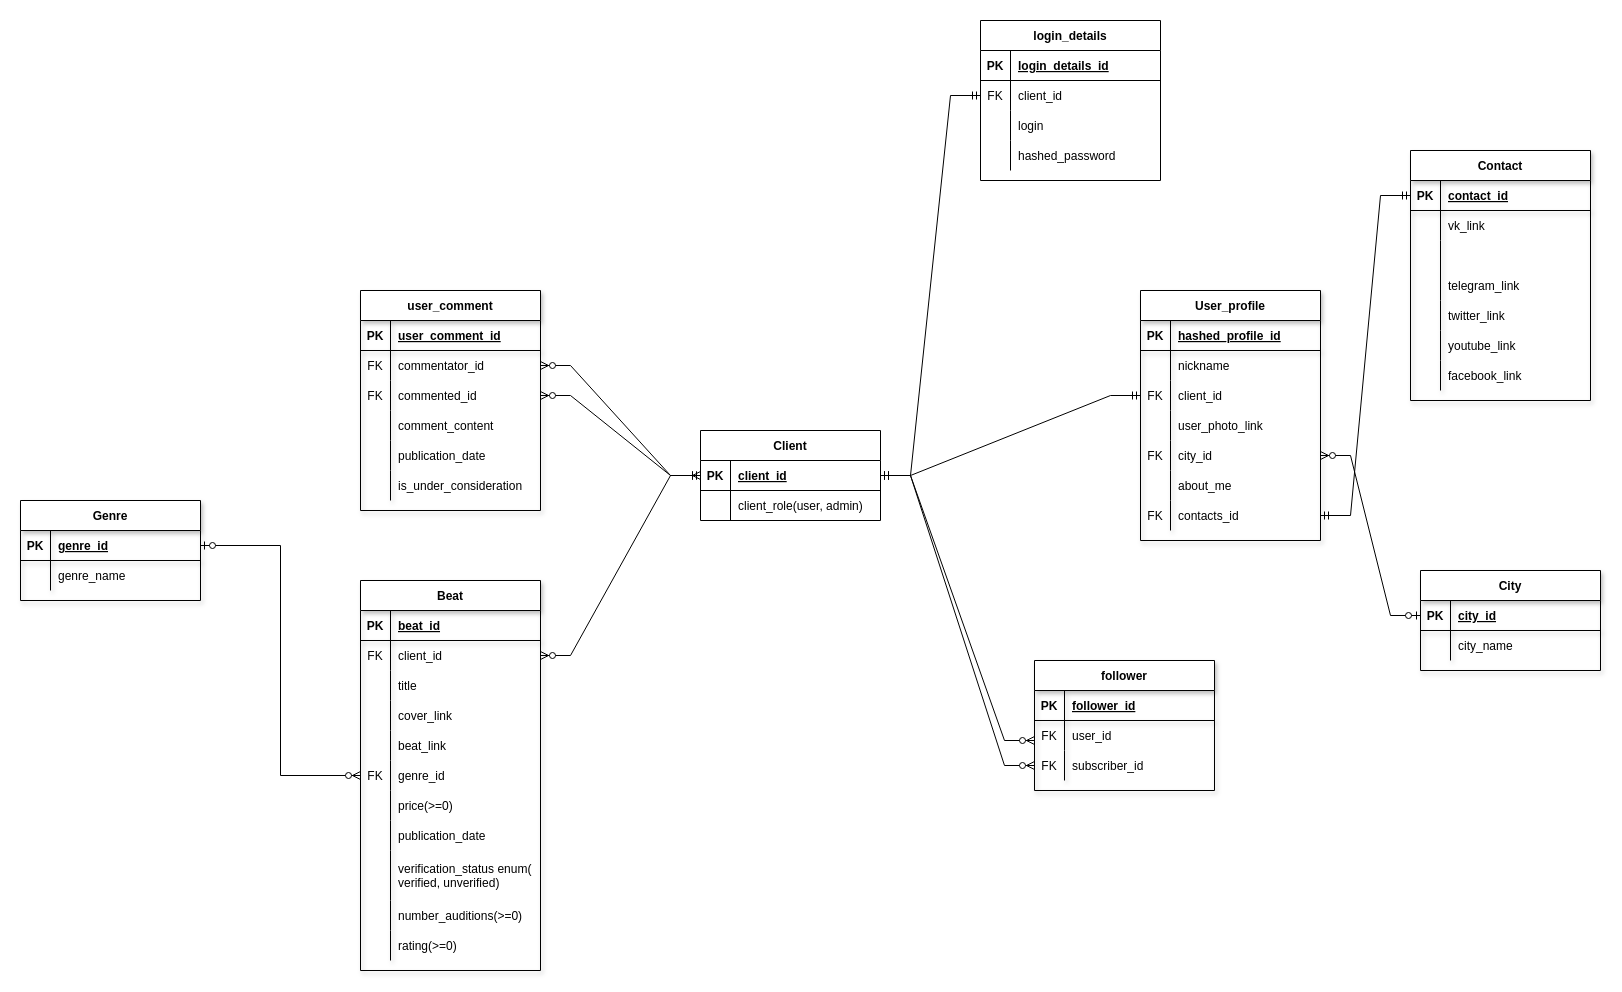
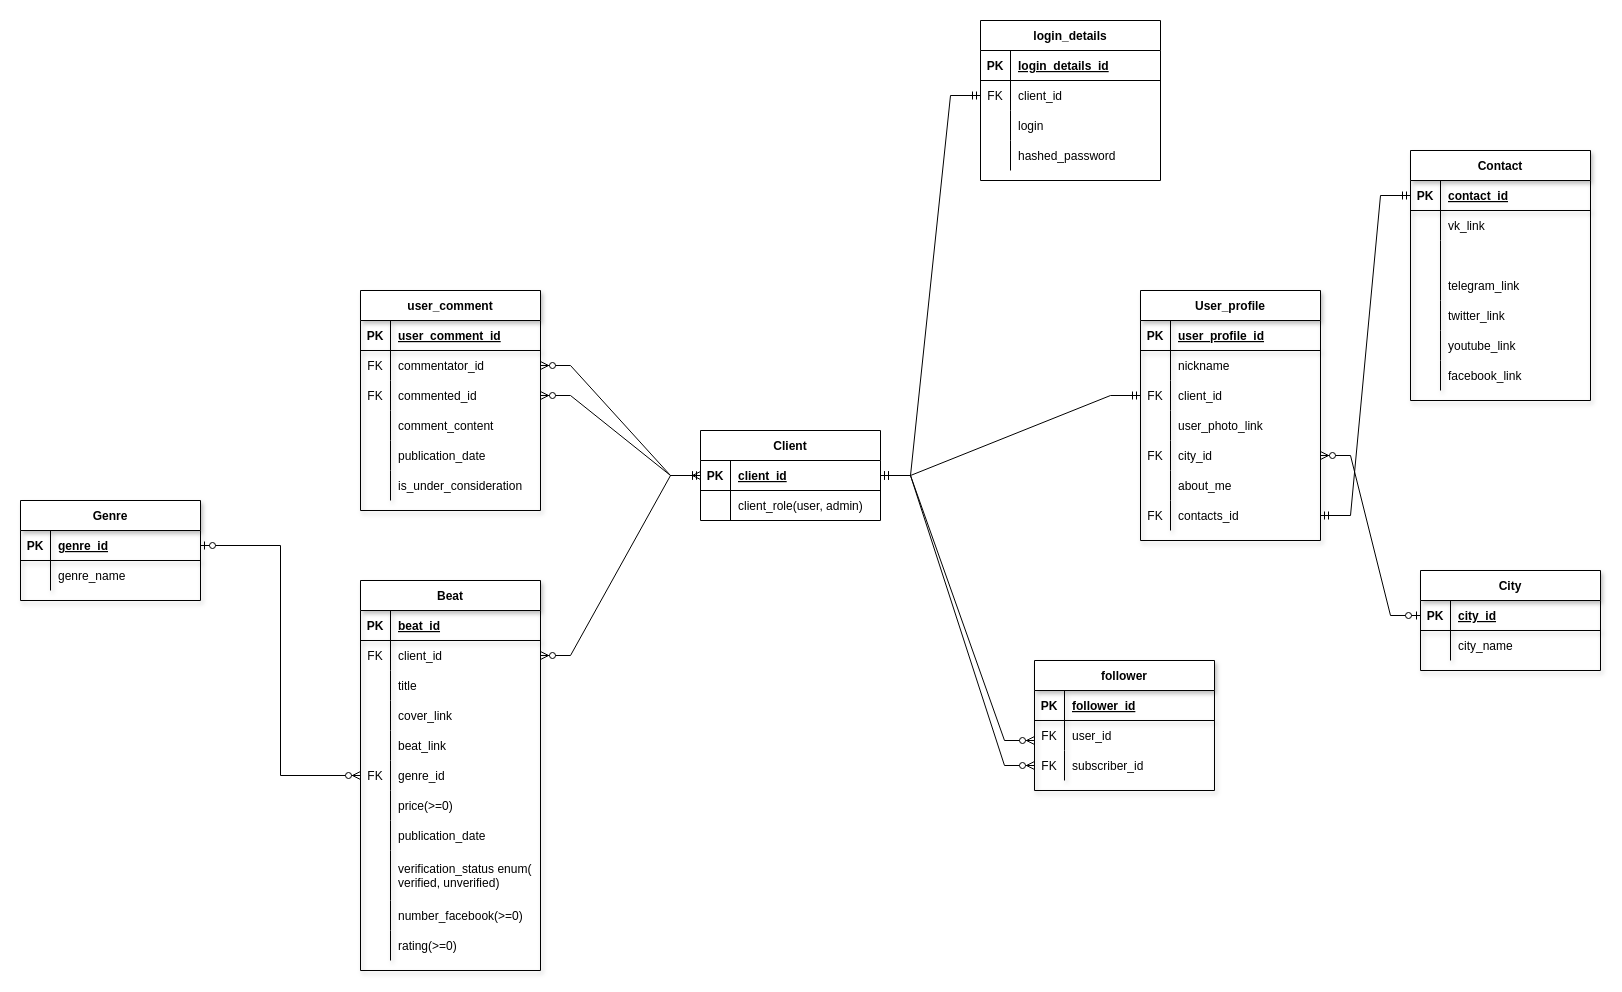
(1230, 336) -> (1224, 336)
(465, 916) -> (465, 916)
